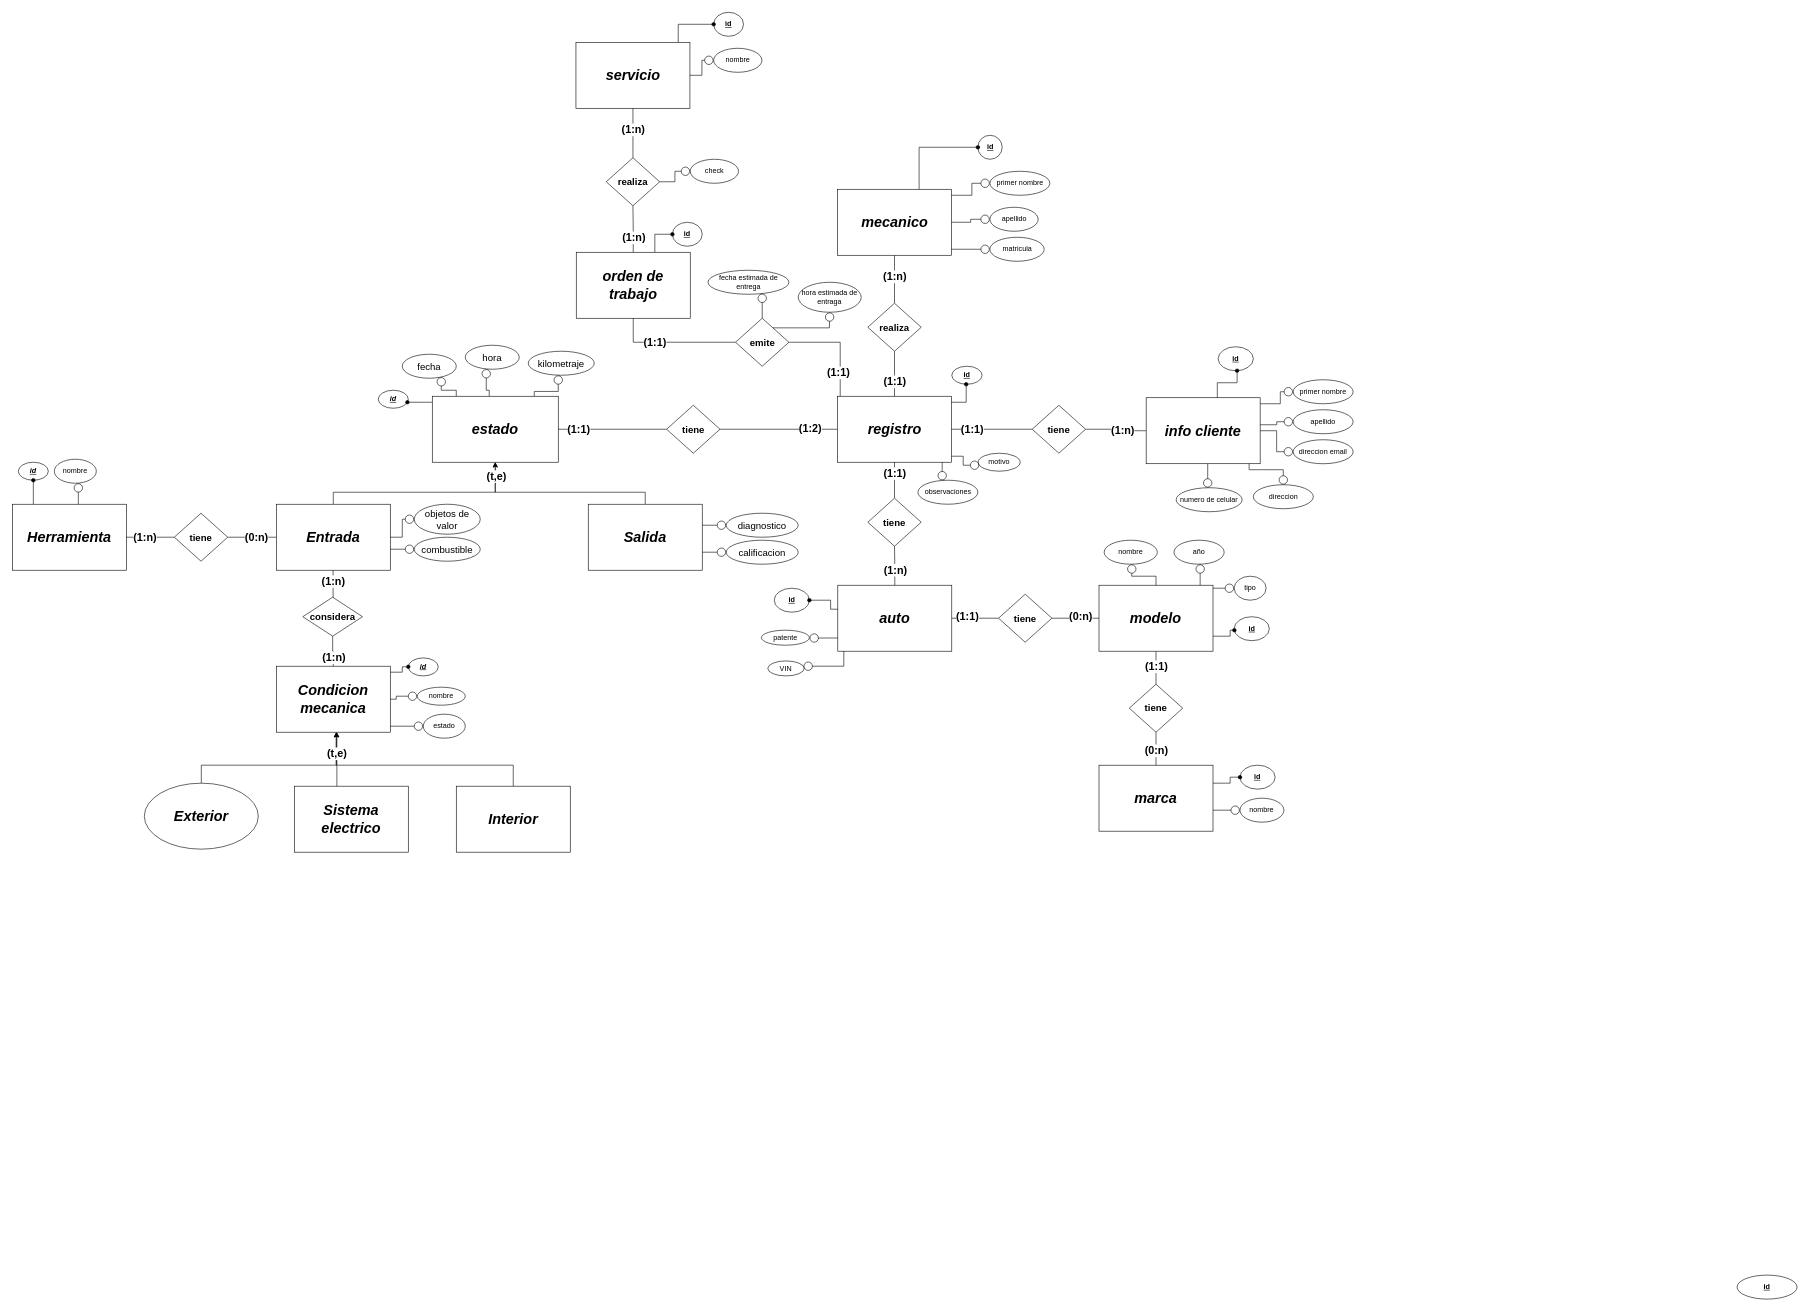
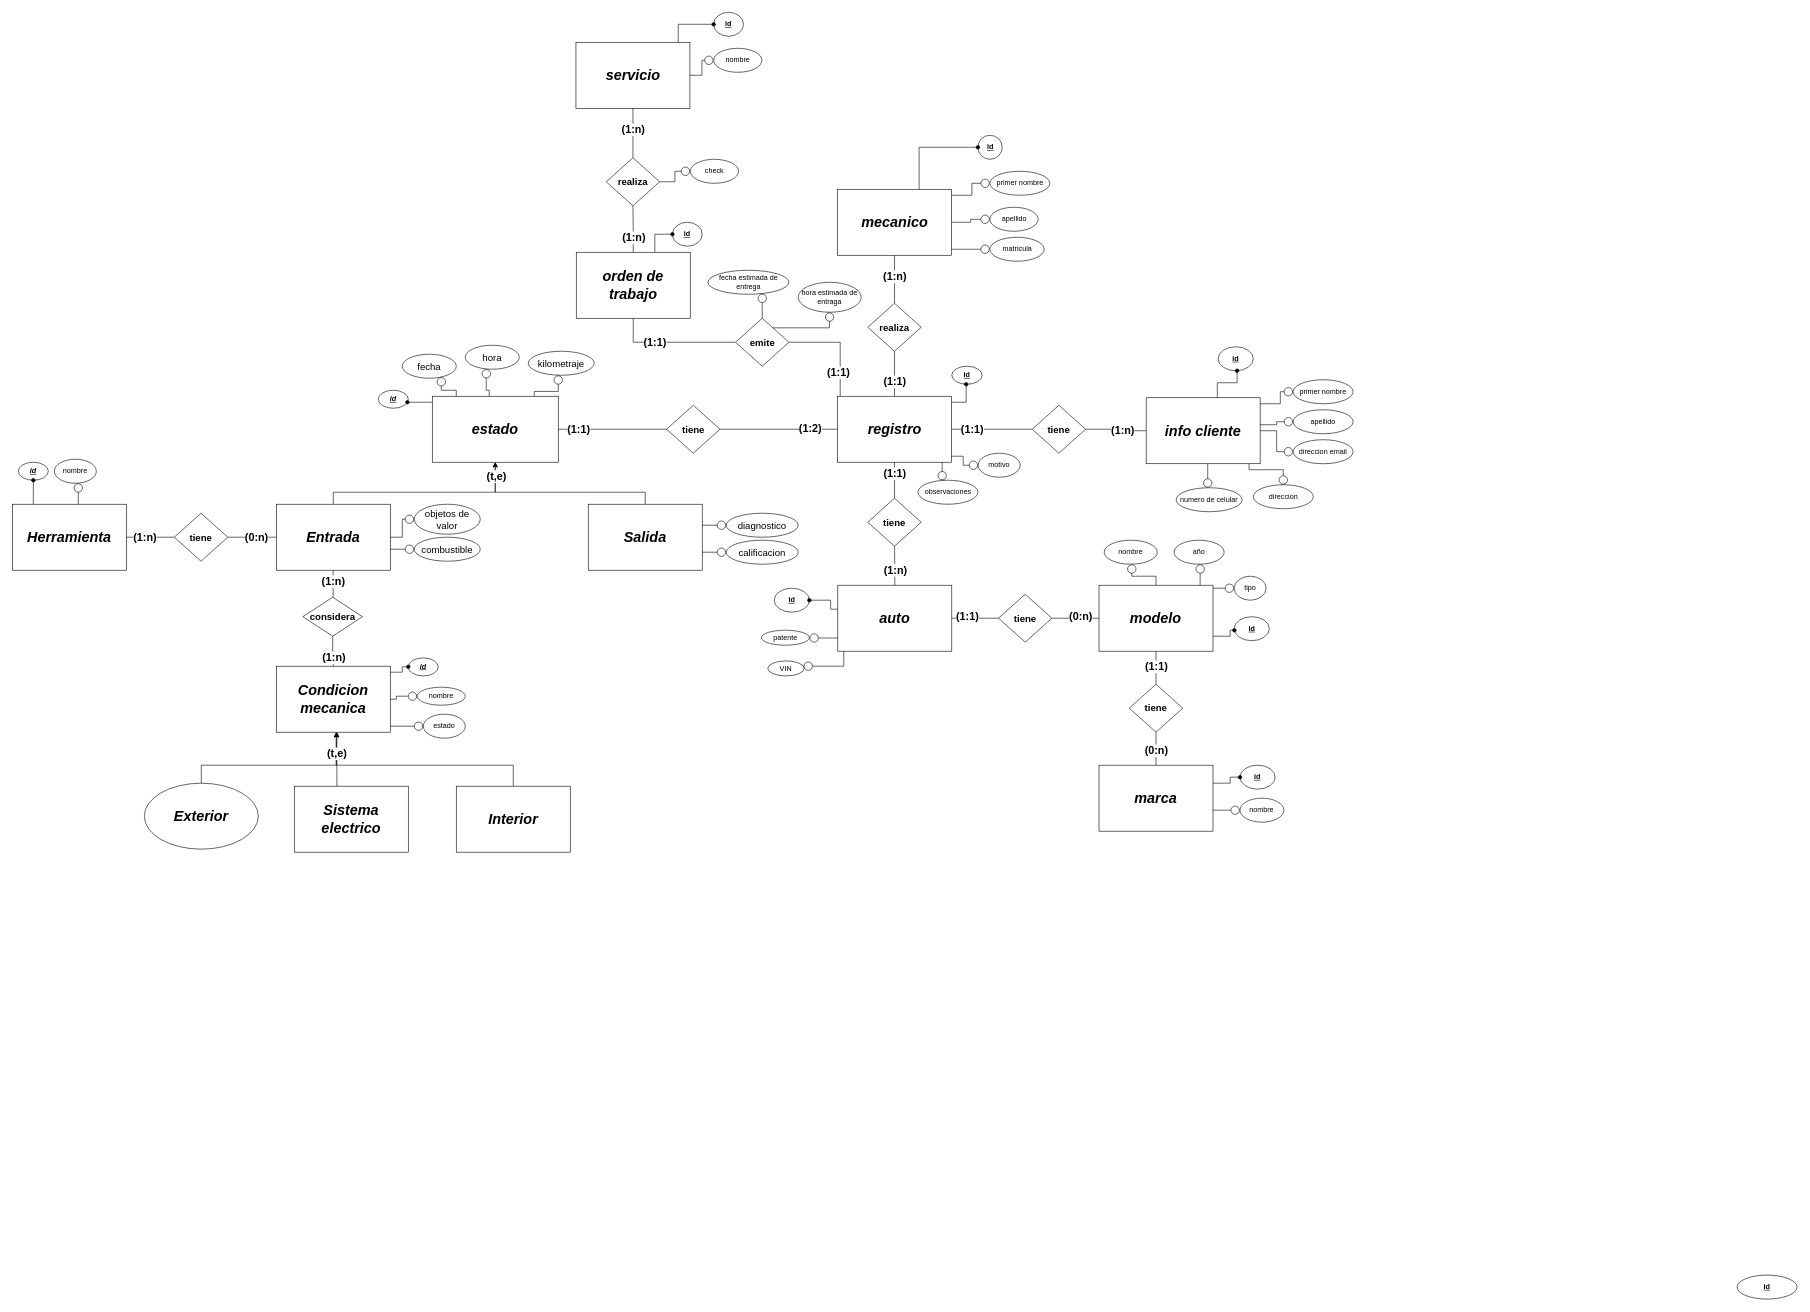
(999, 462) -> (999, 465)
